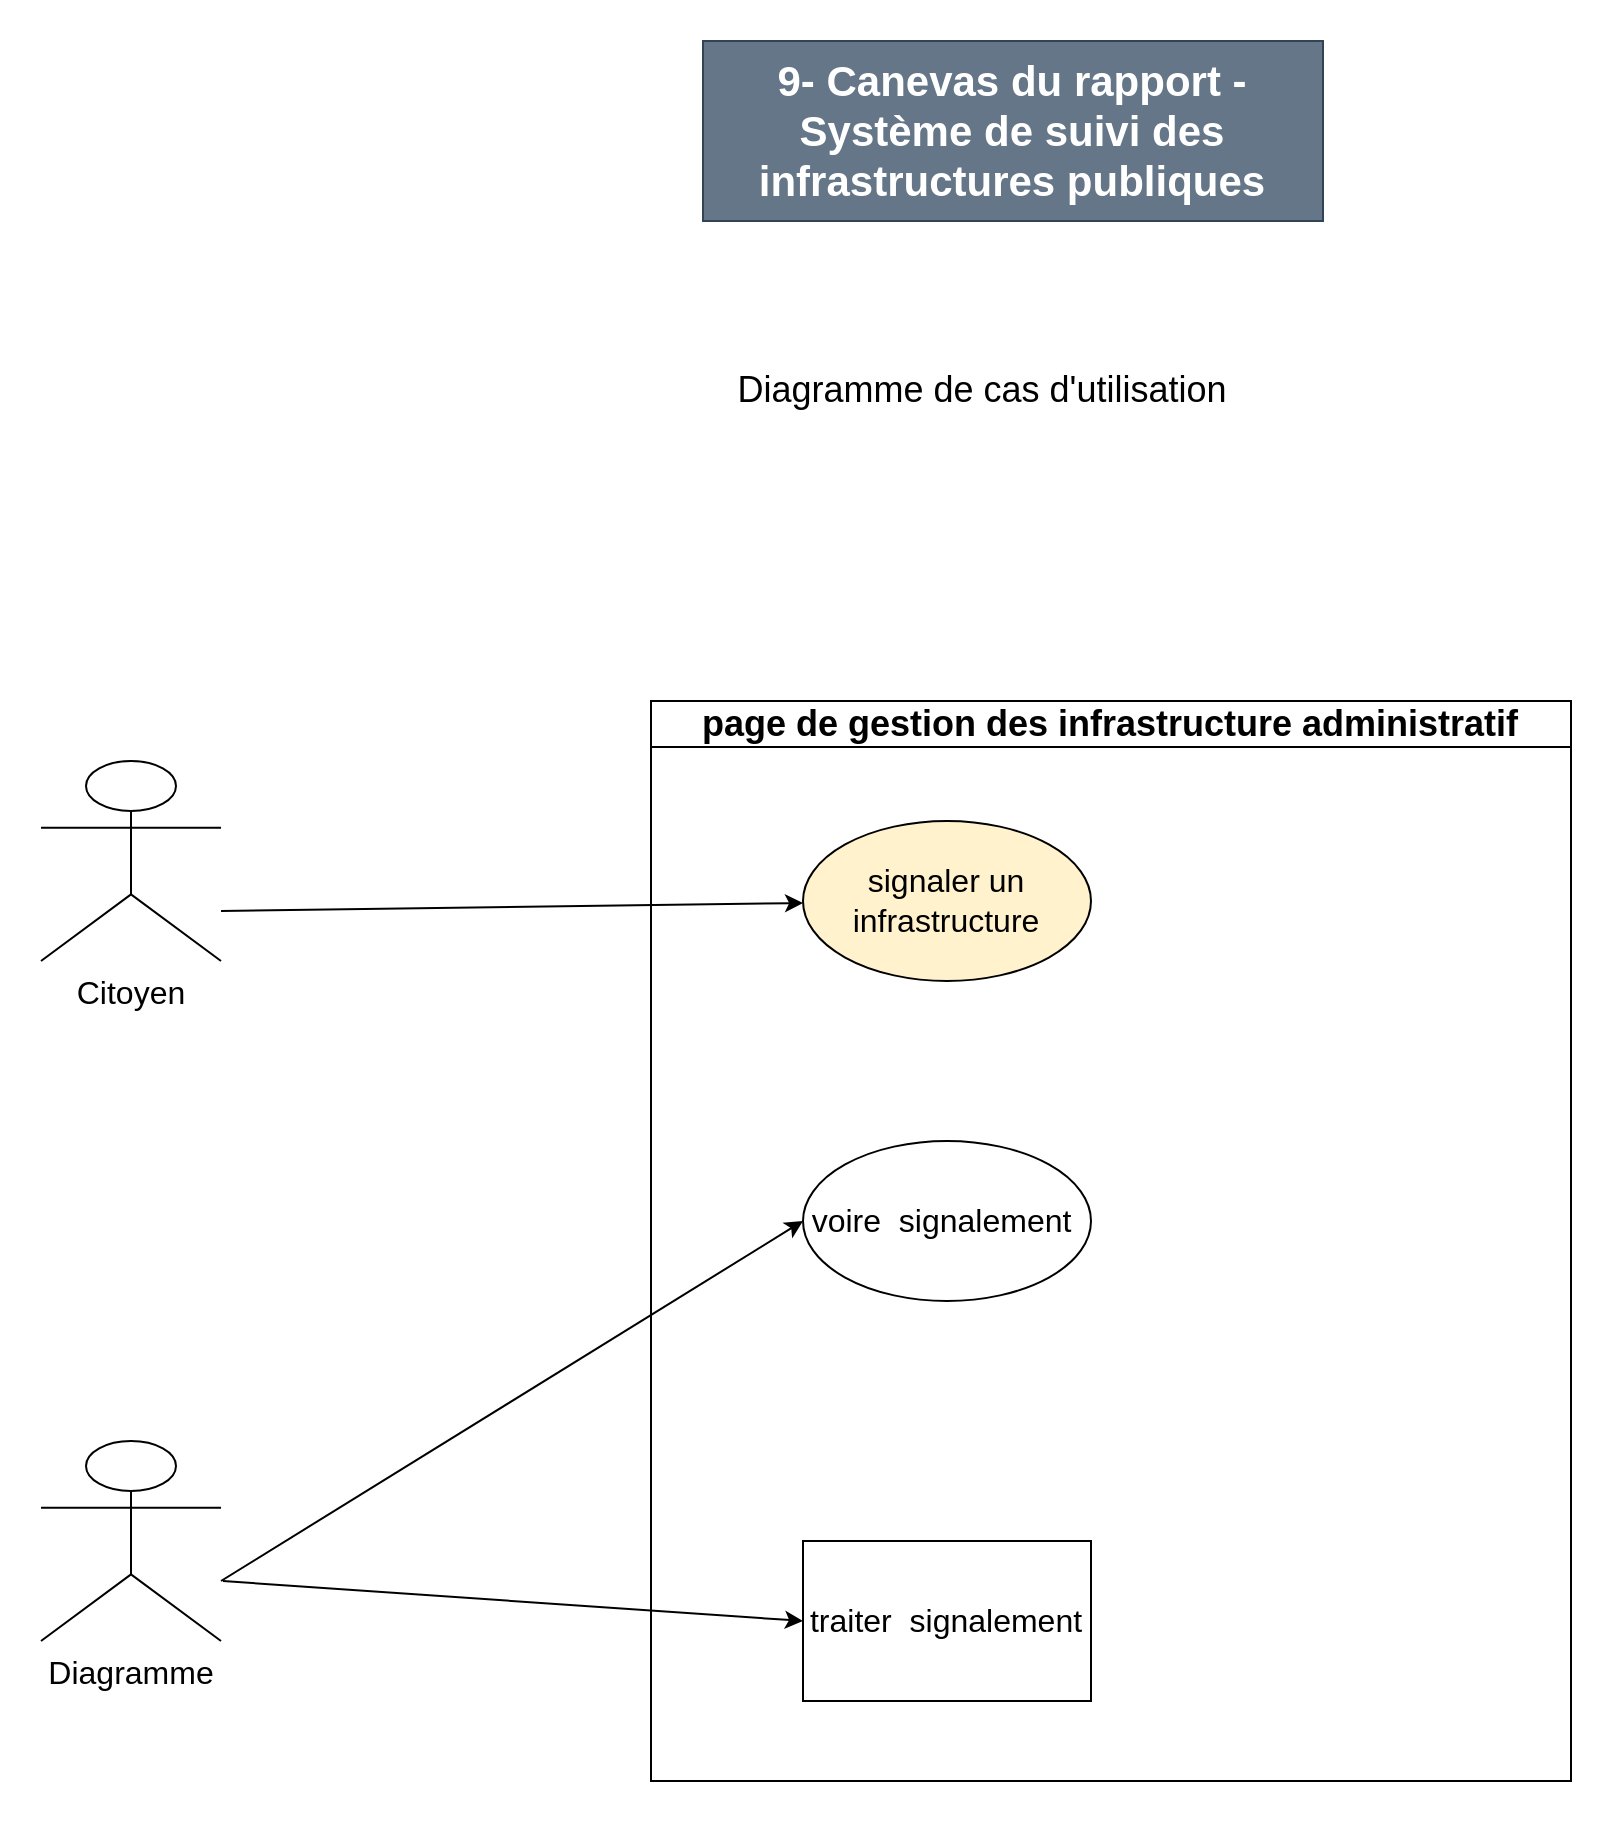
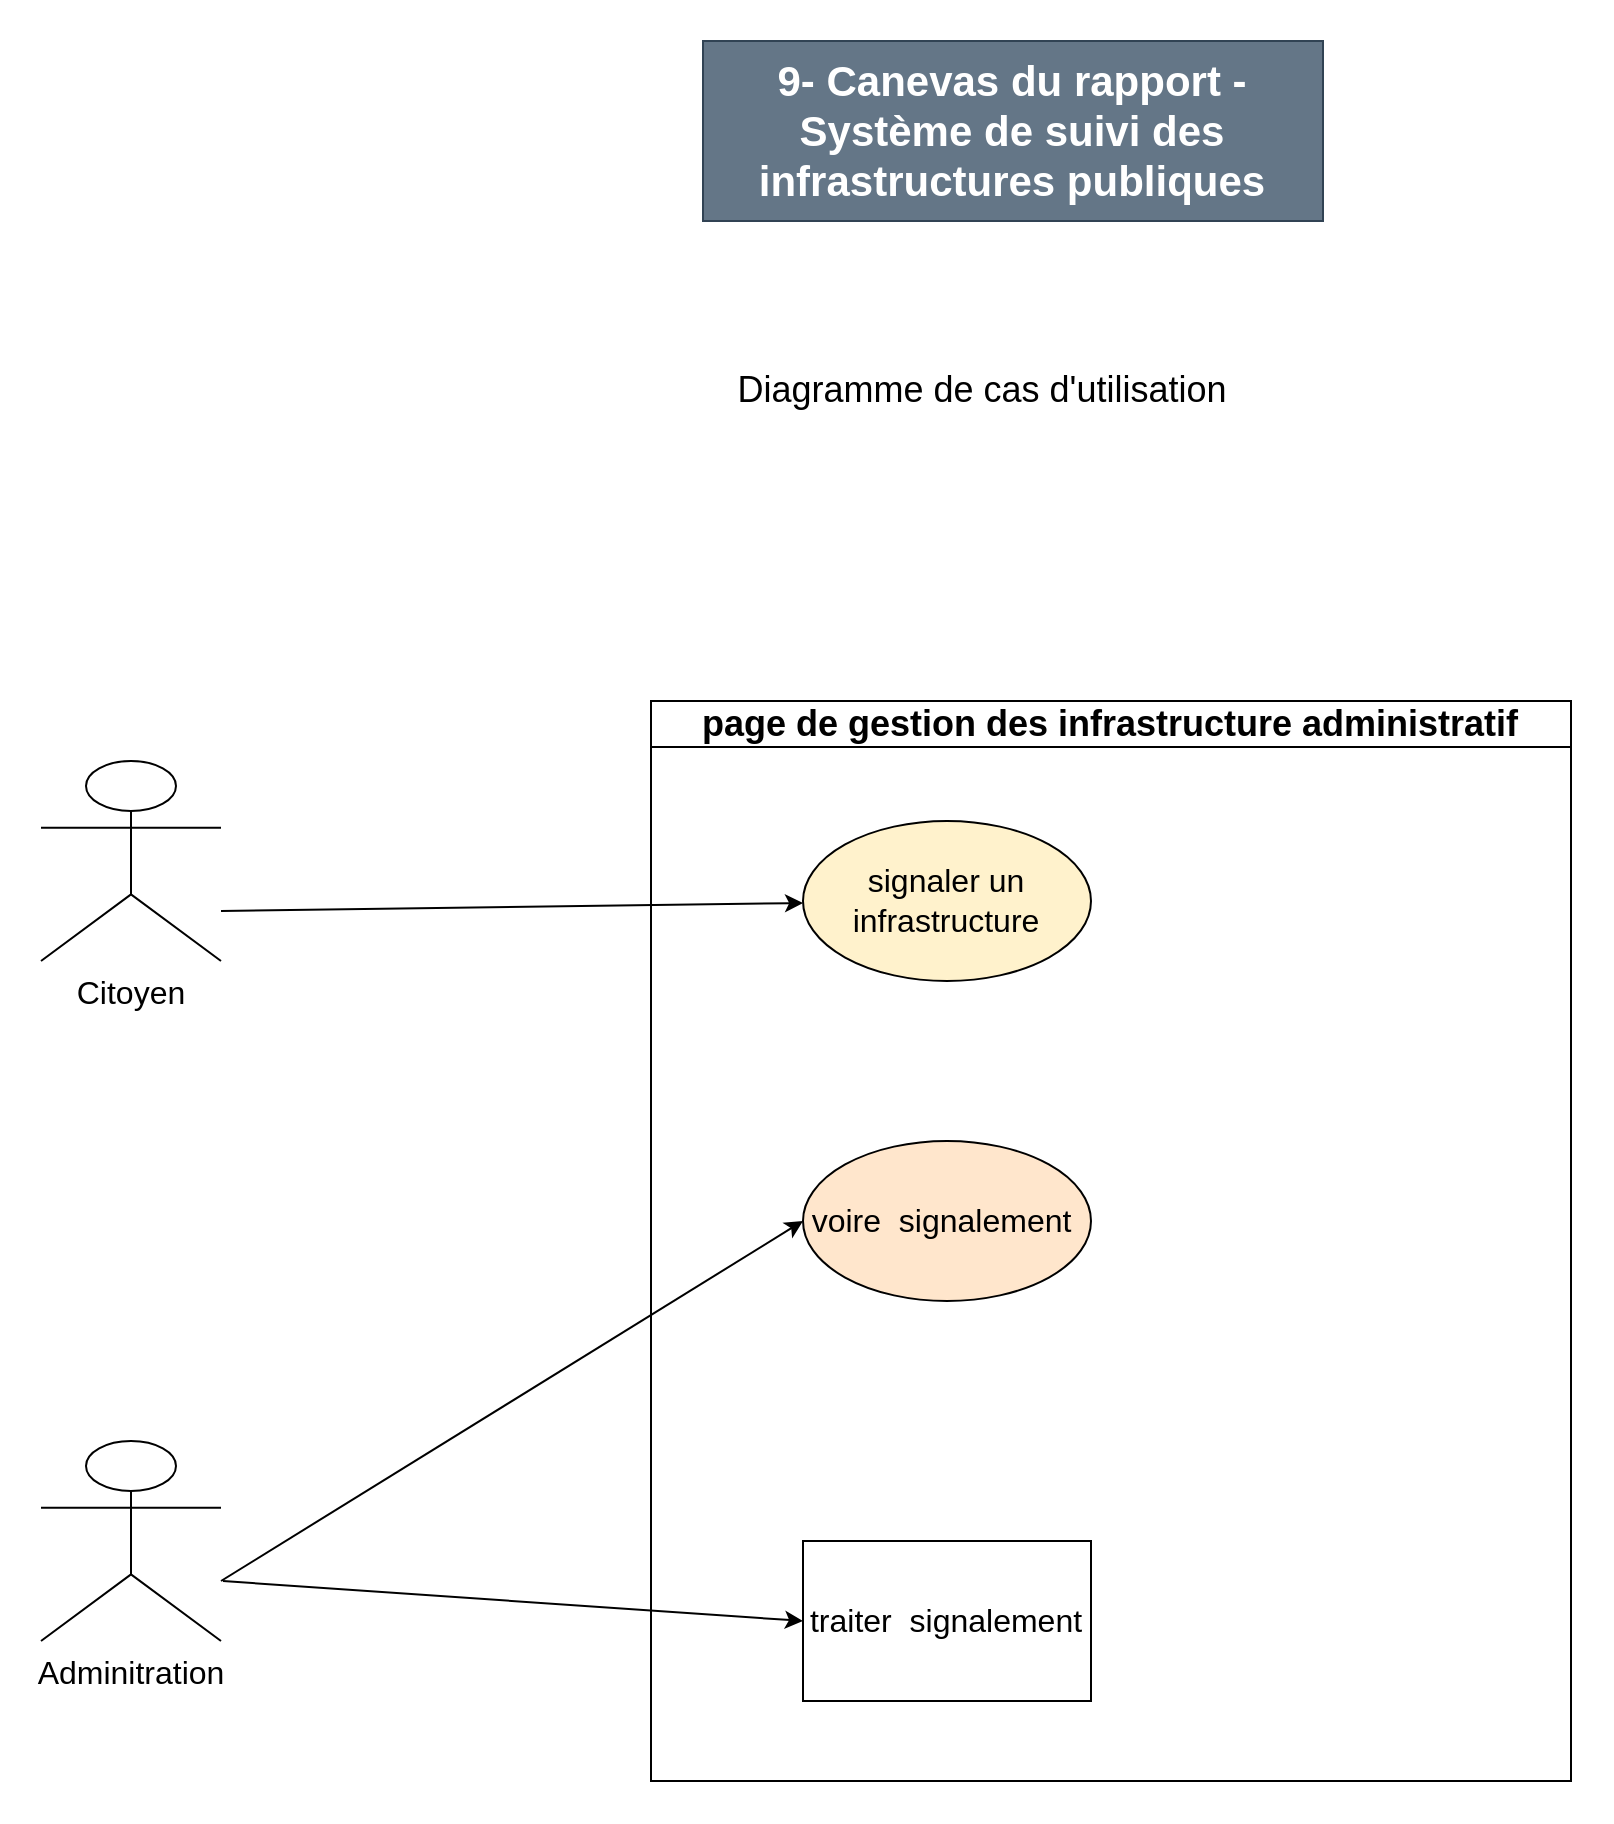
(947, 1221) -> (947, 1221)
(132, 1669) -> (132, 1669)
